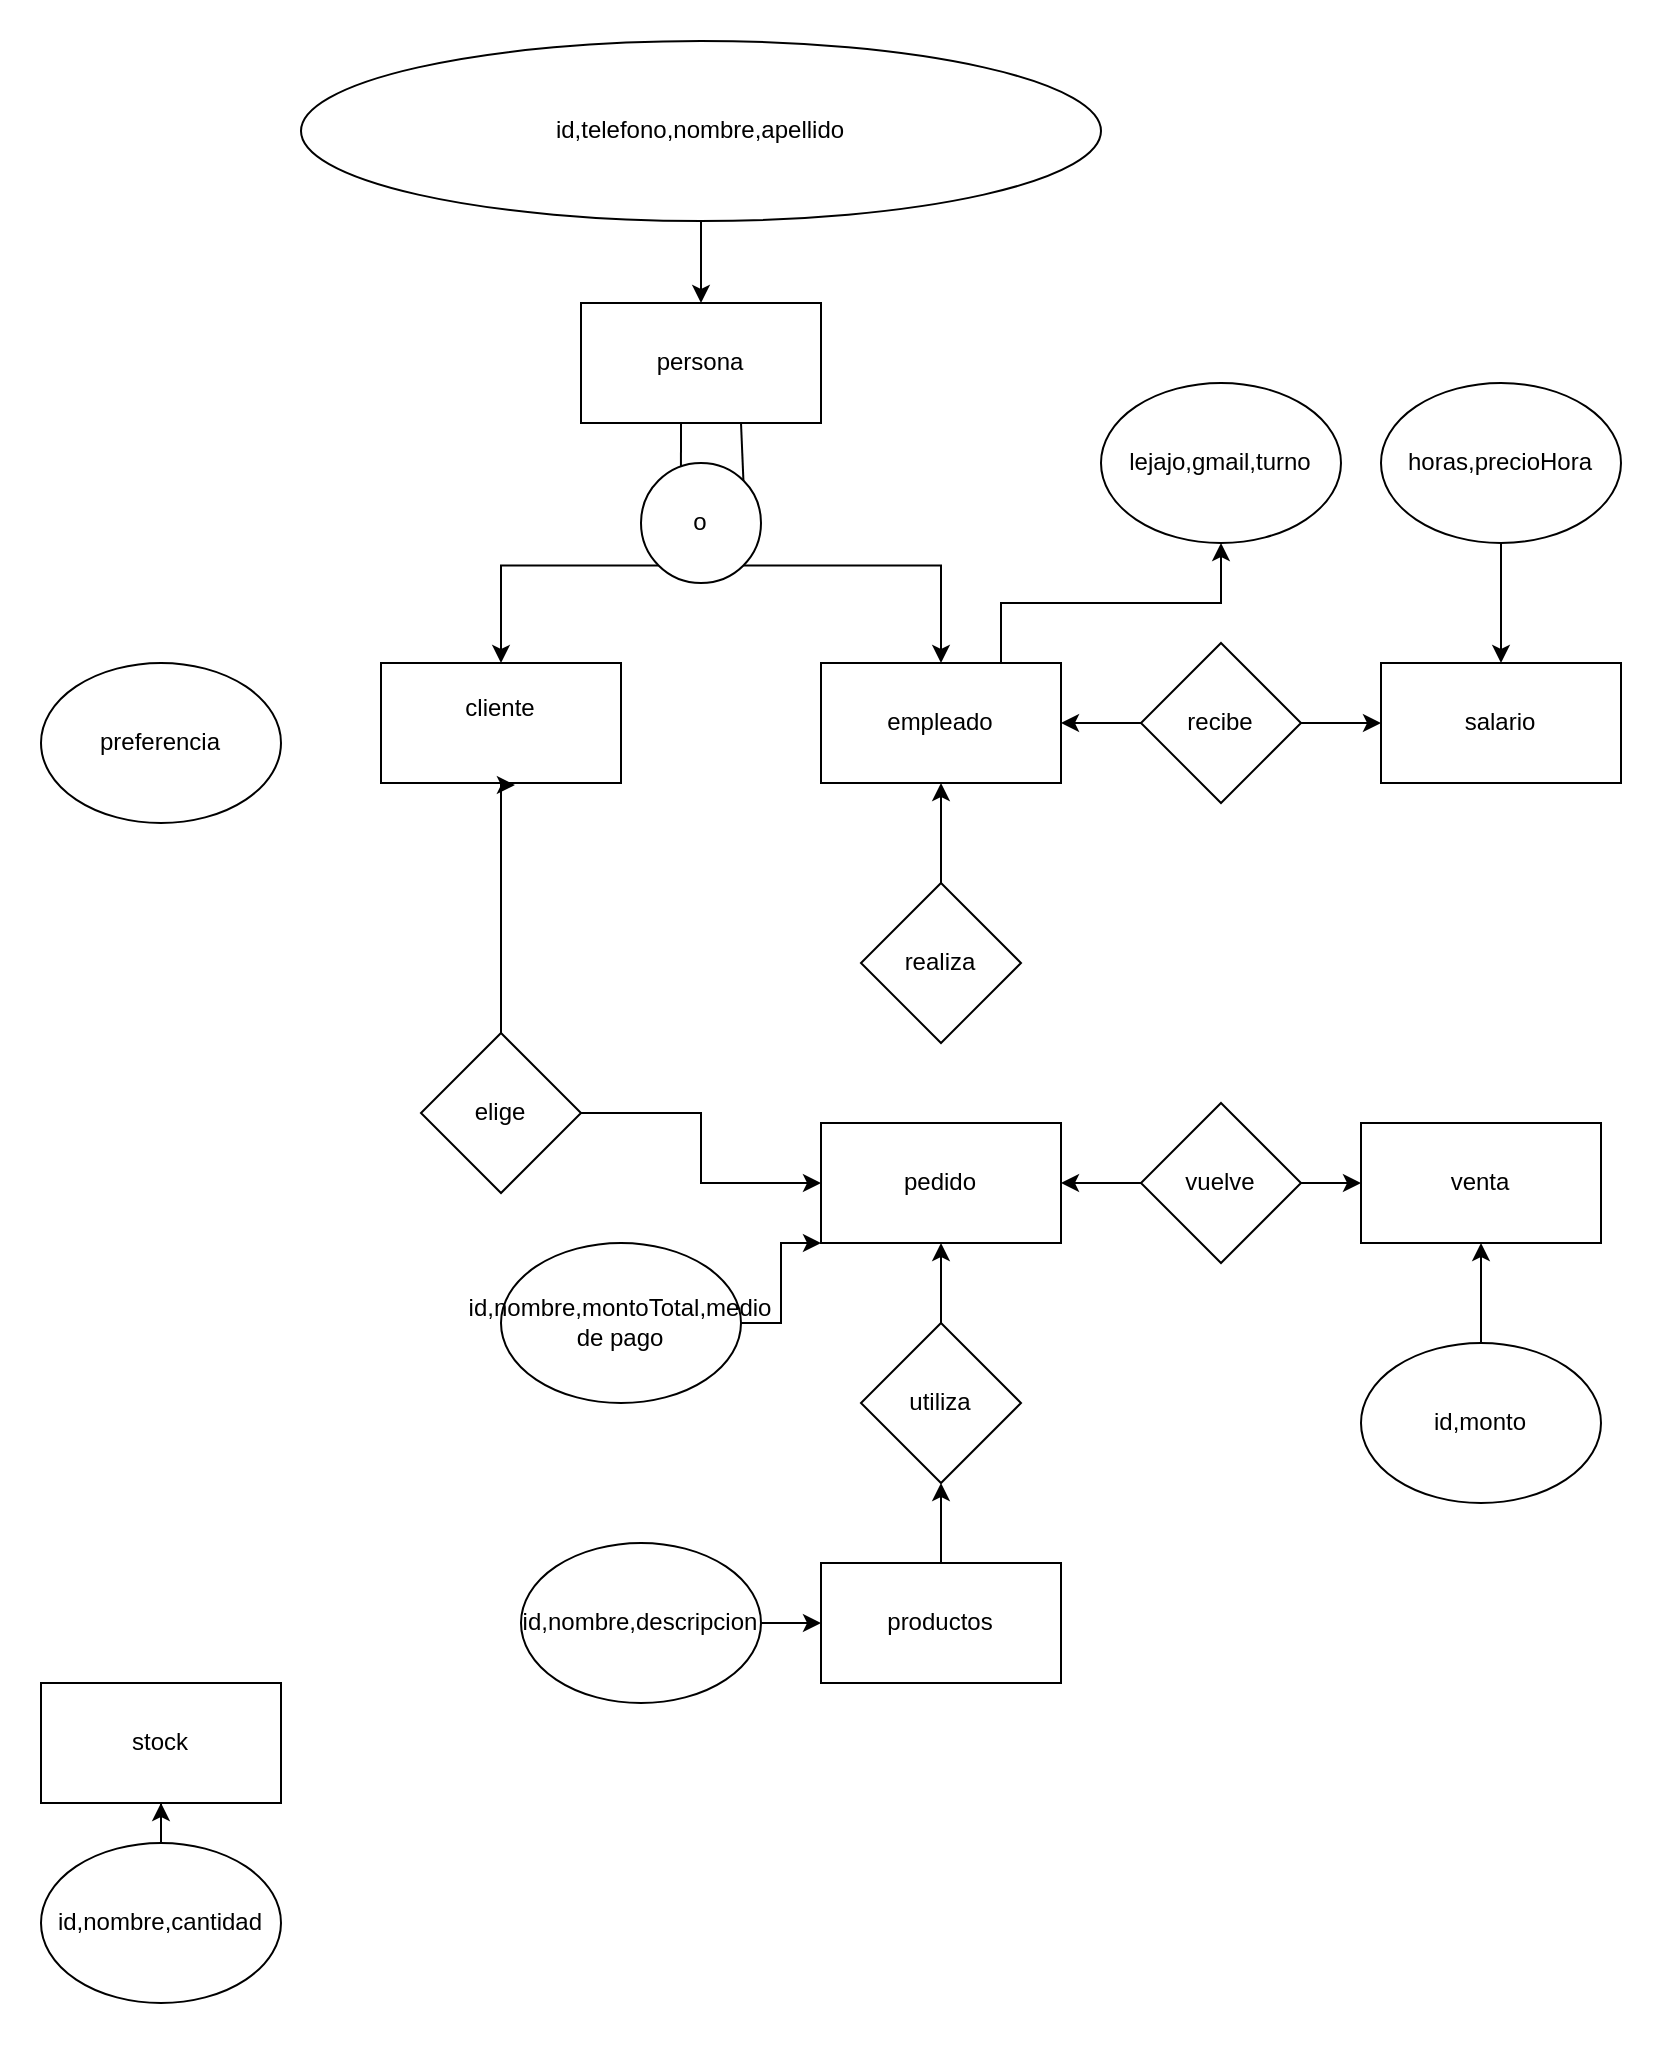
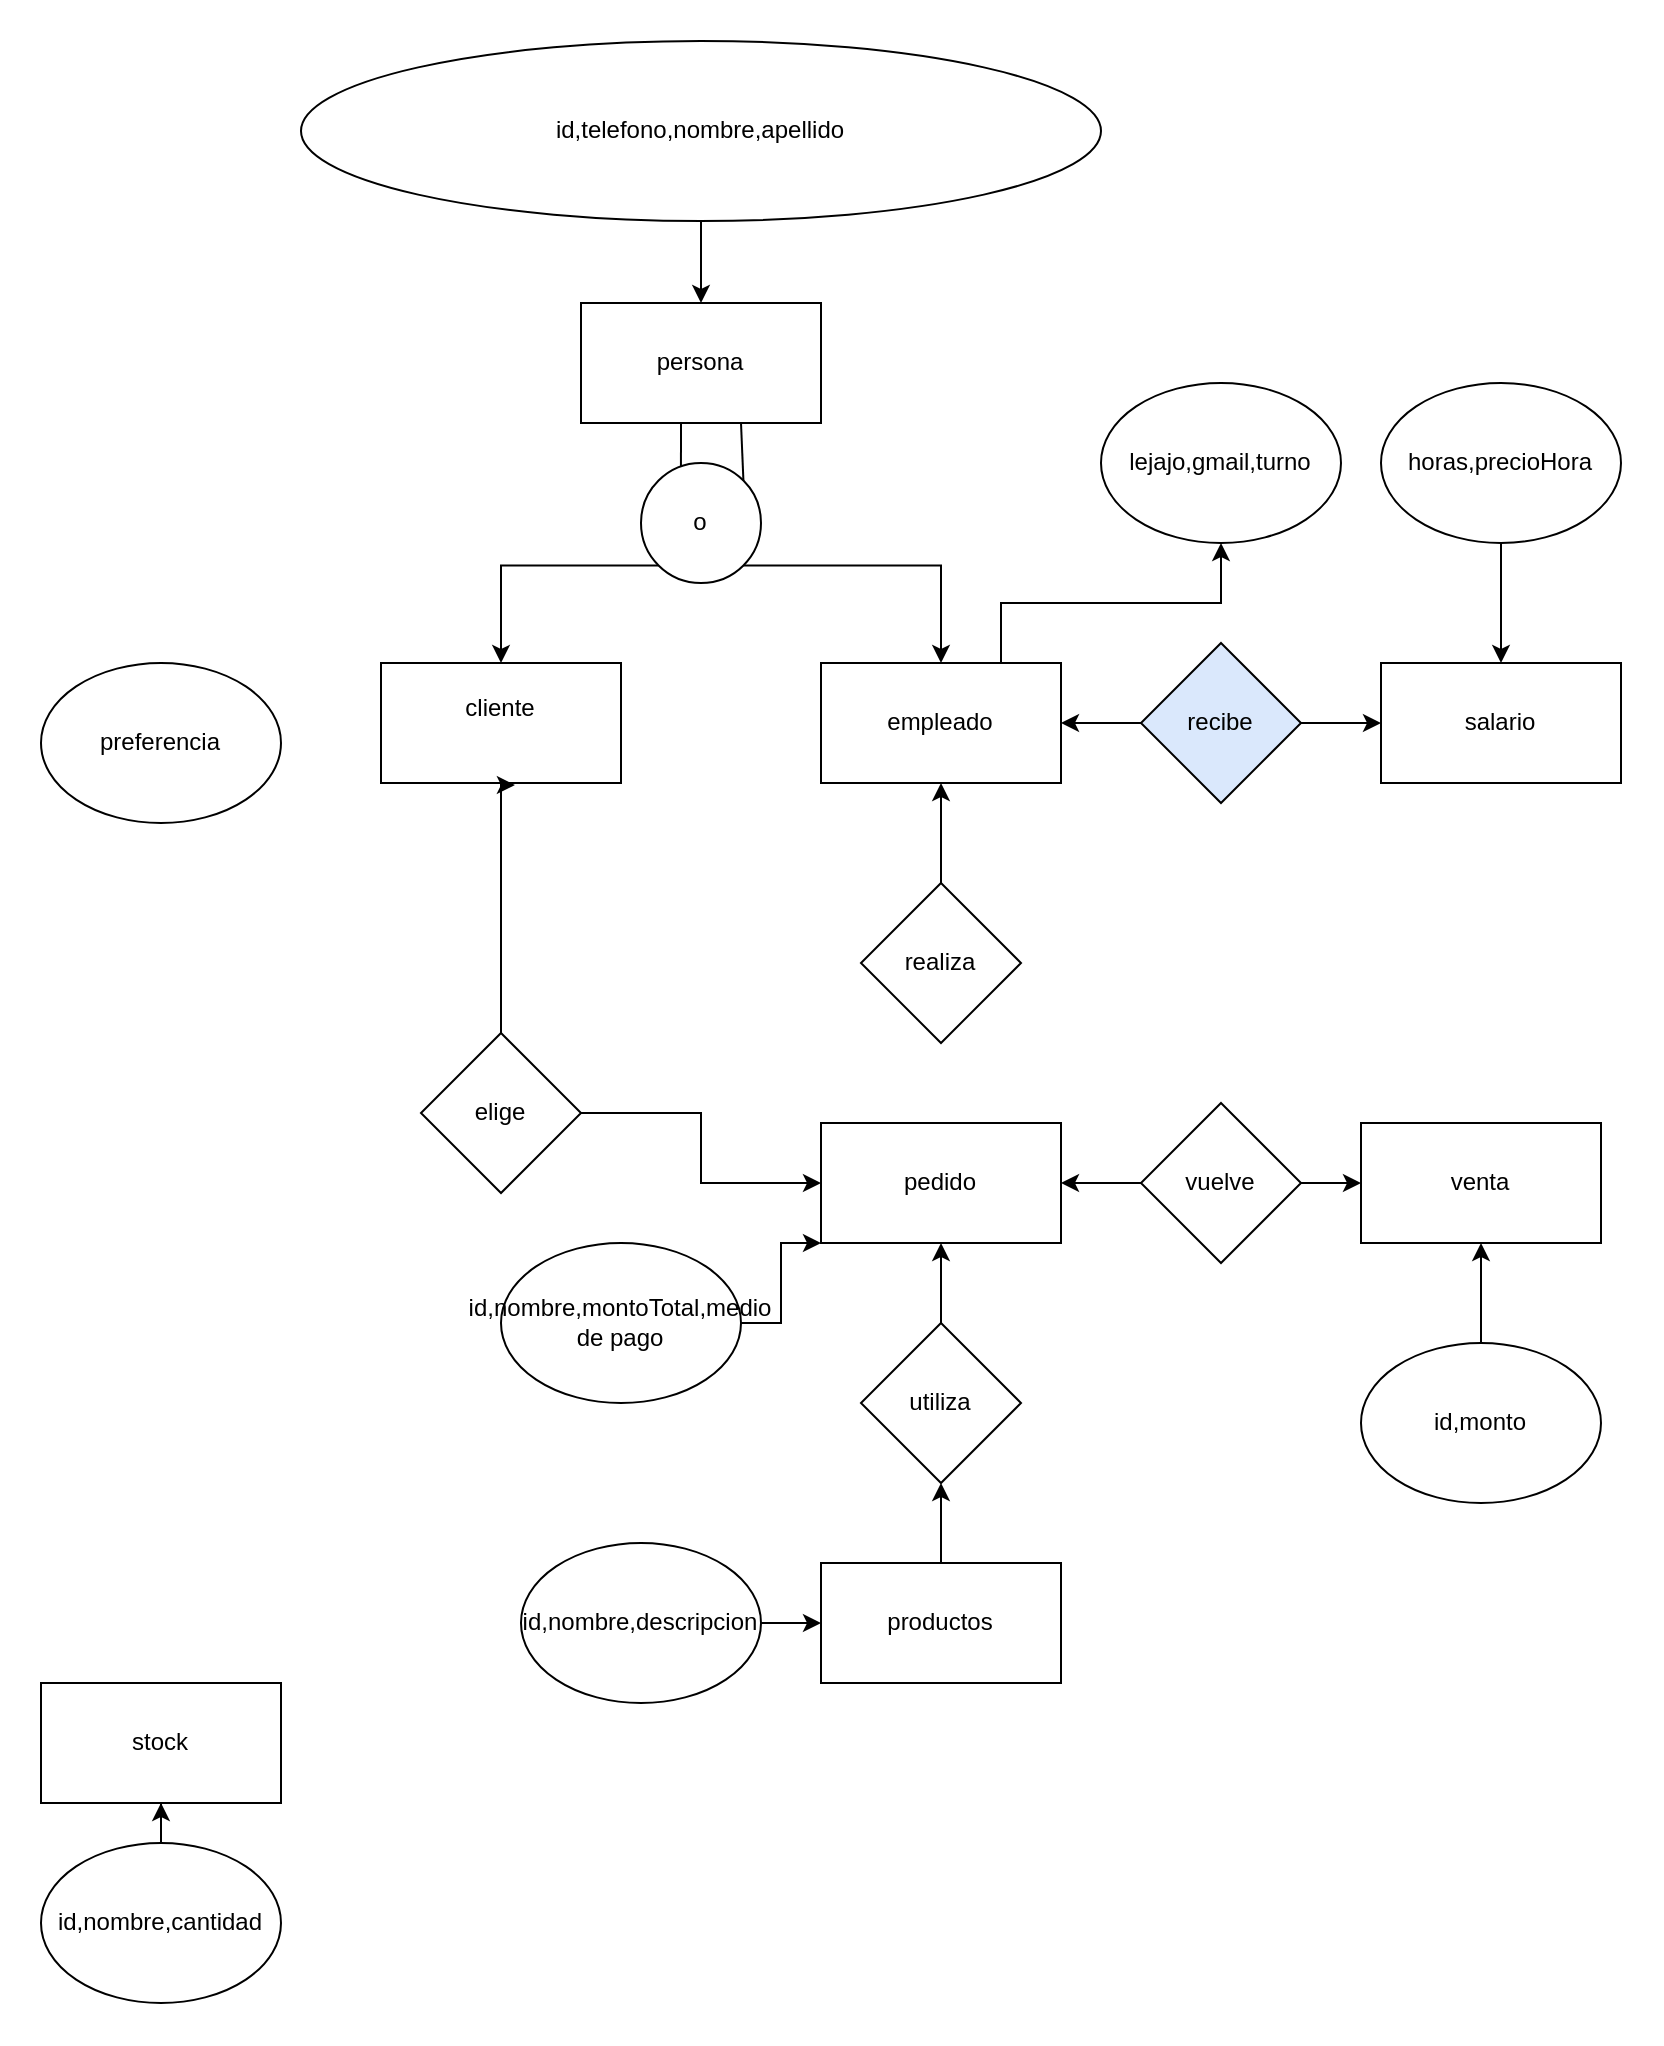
(1221, 723) -> (1221, 723)
